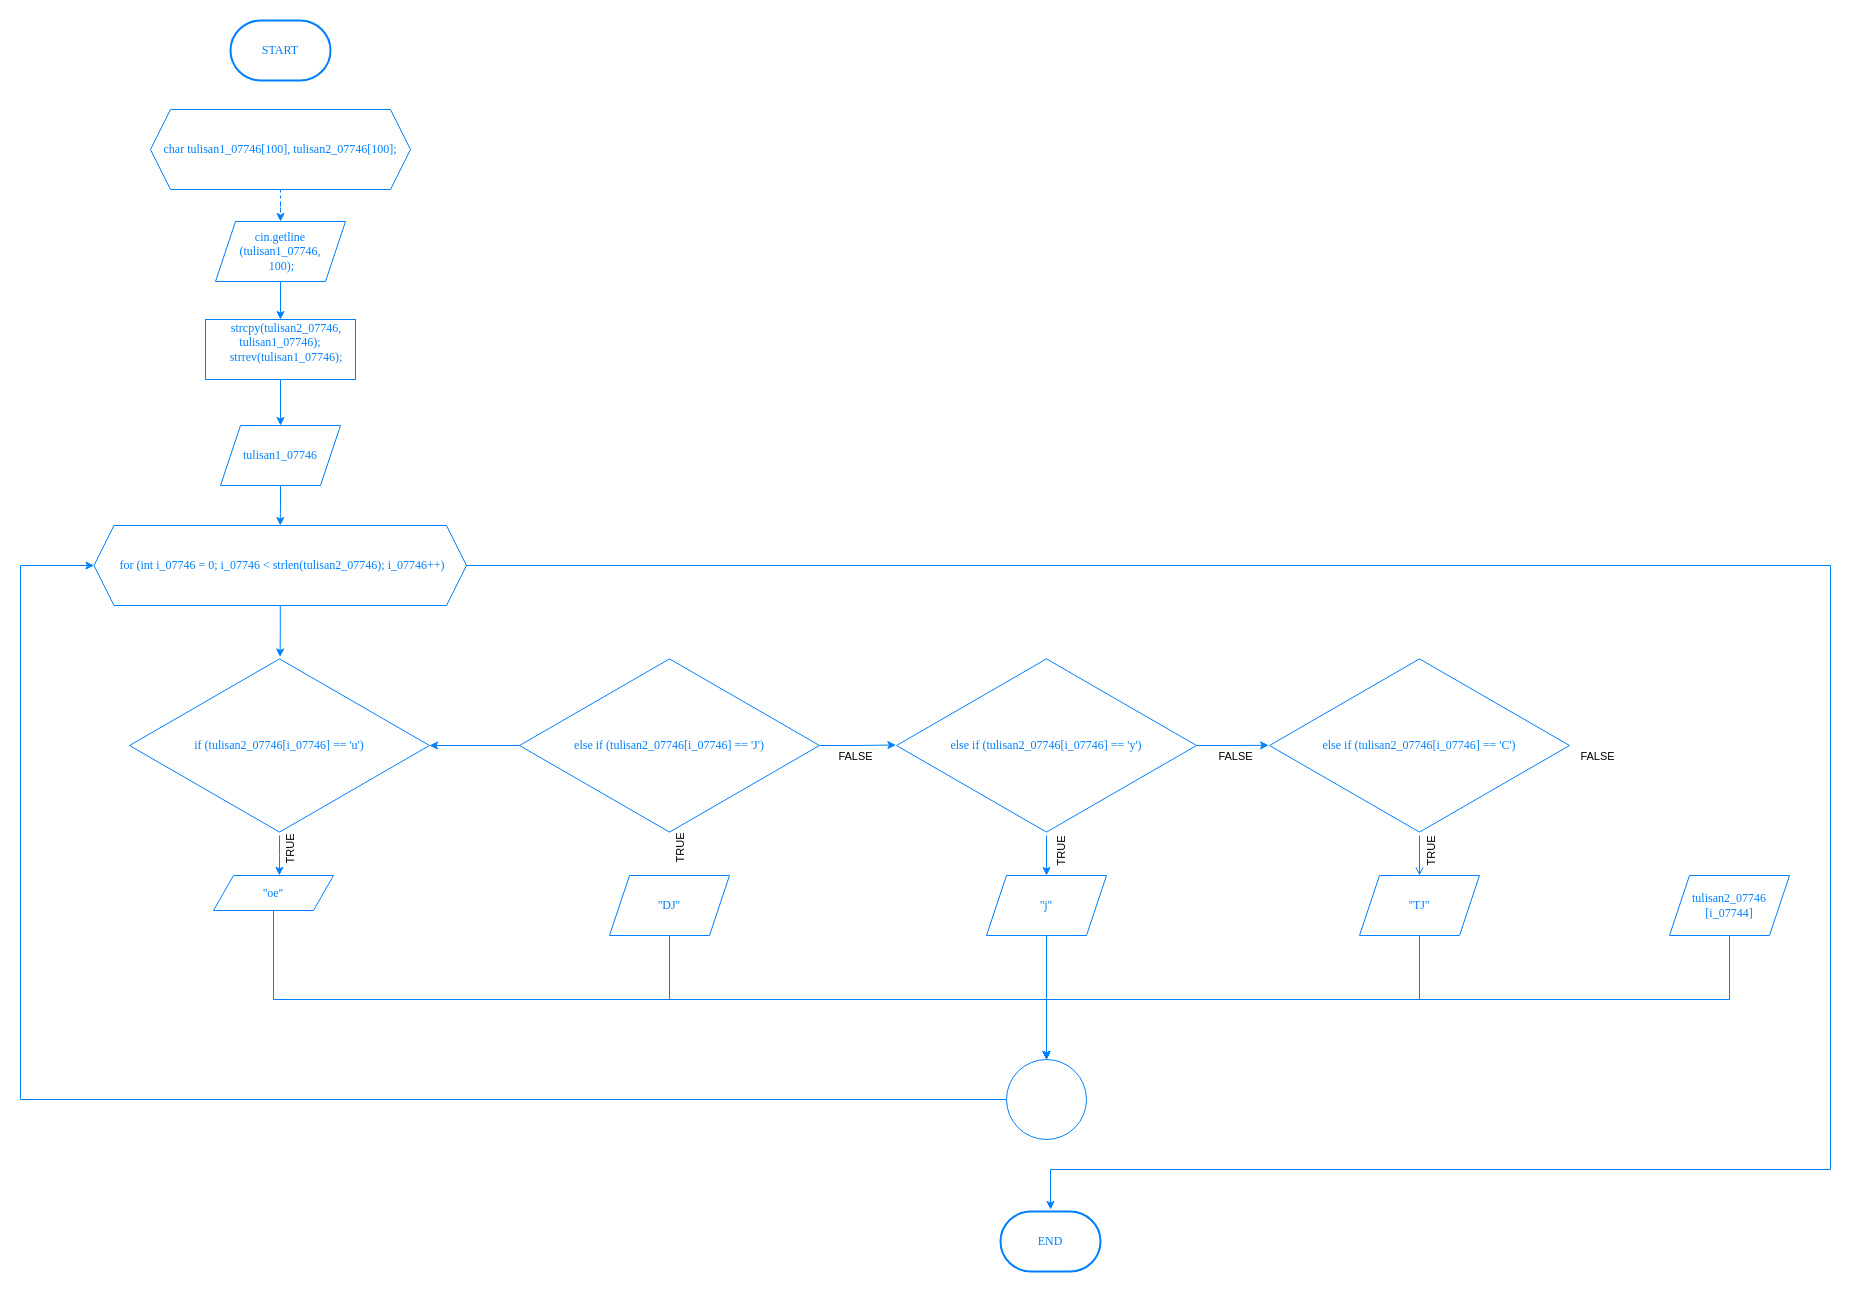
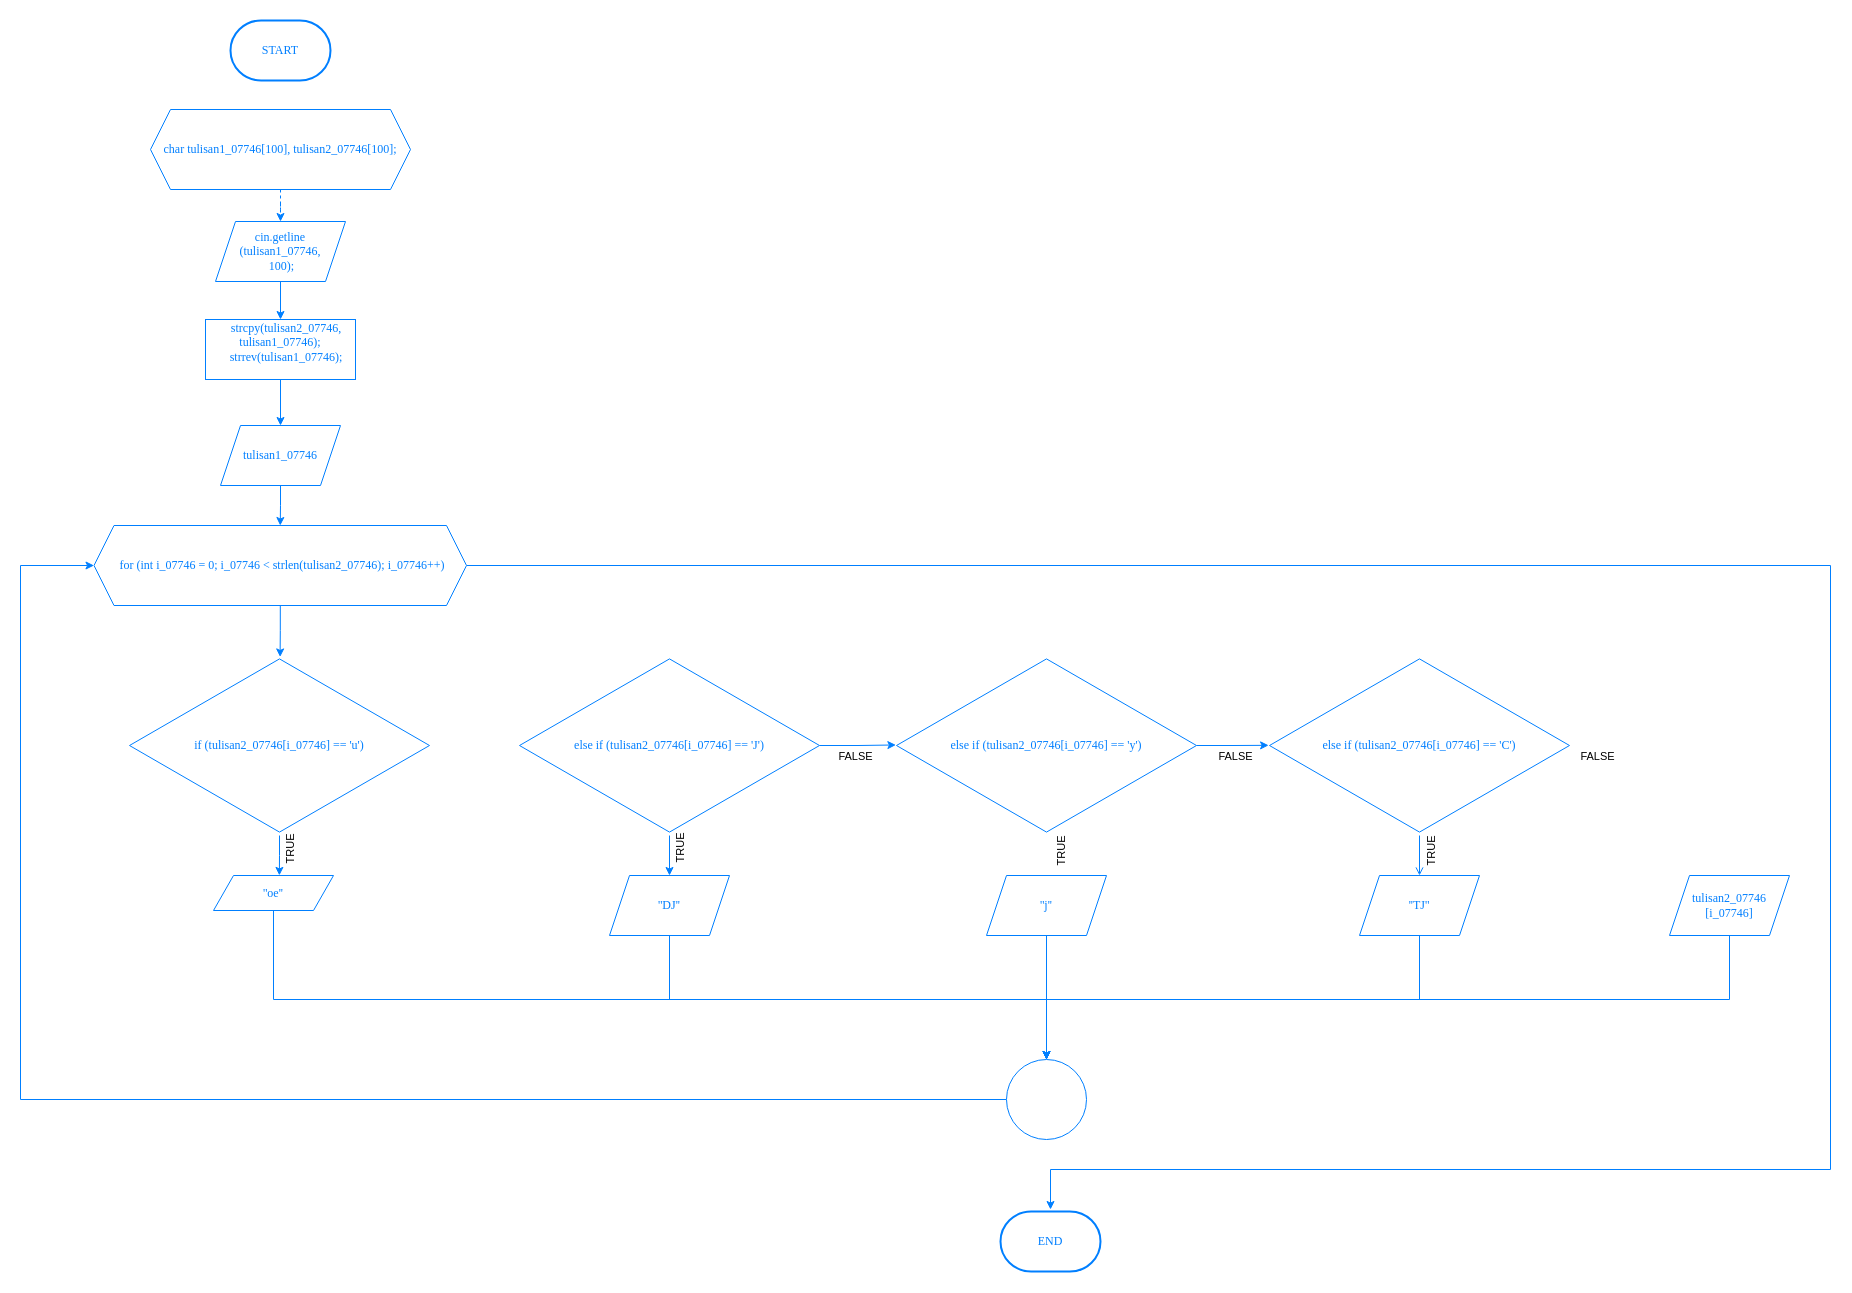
(478, 746) -> (670, 852)
(1047, 852) -> none
(1730, 906) -> (1730, 906)
